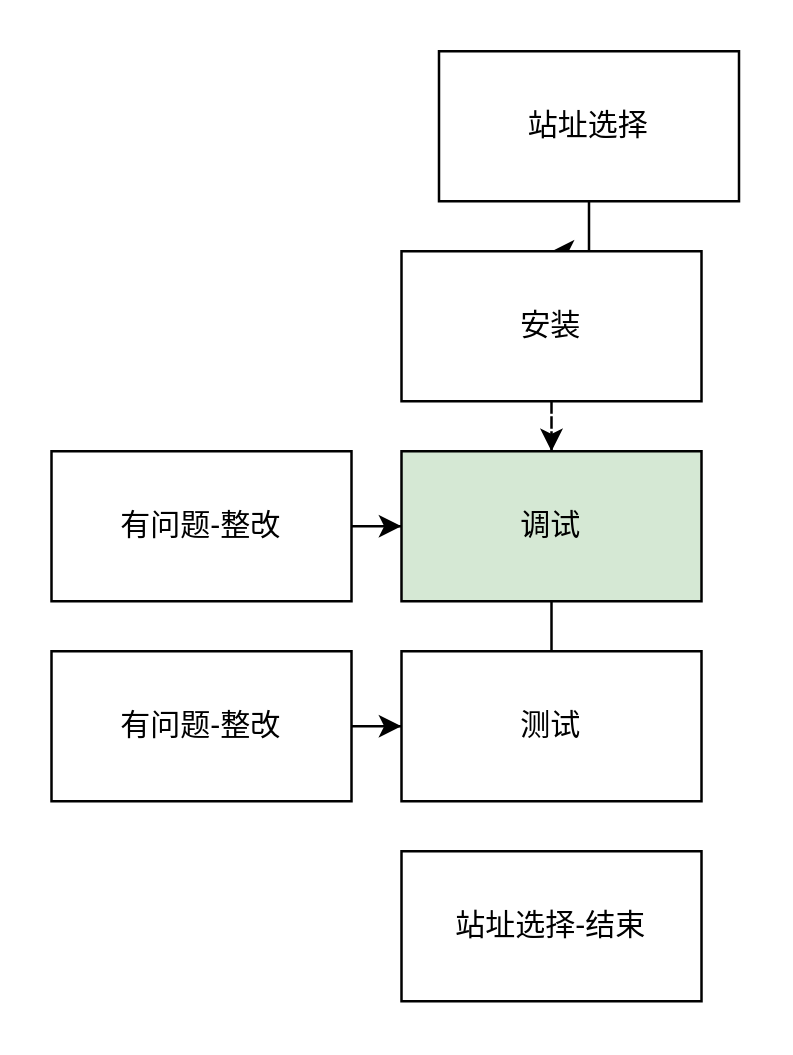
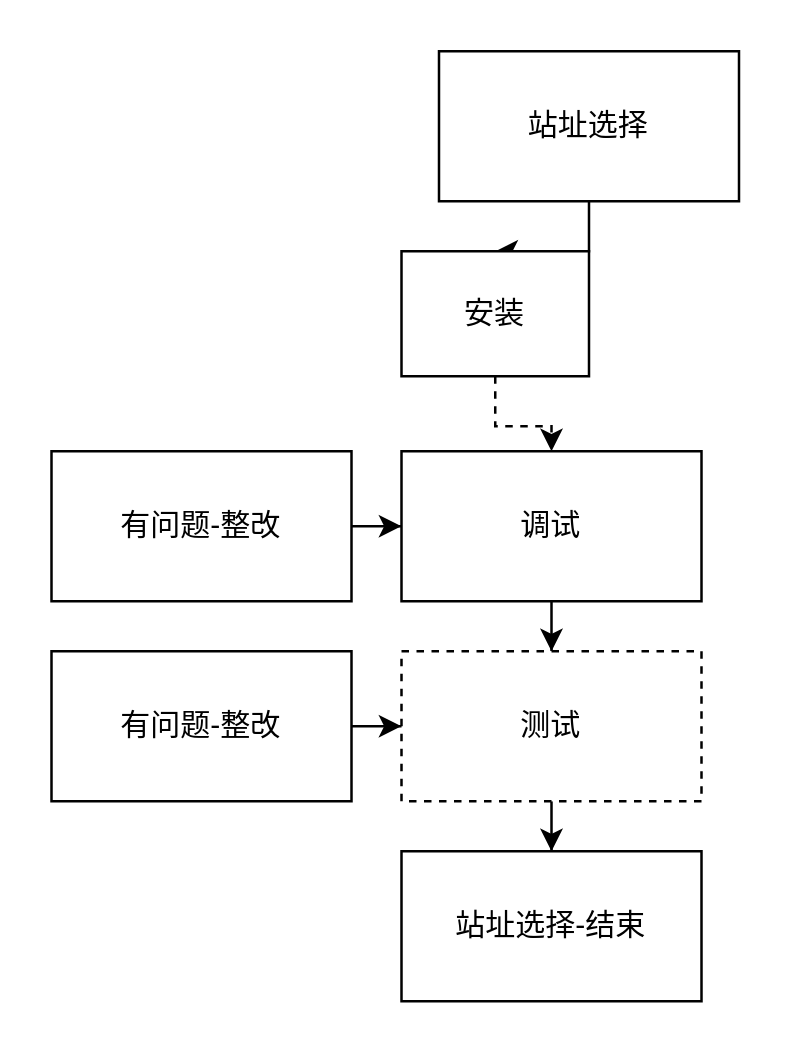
(551, 326) -> (495, 314)
(551, 526) -> (551, 526)
(551, 641) -> (551, 633)
(551, 726) -> (551, 726)
none -> (551, 834)
